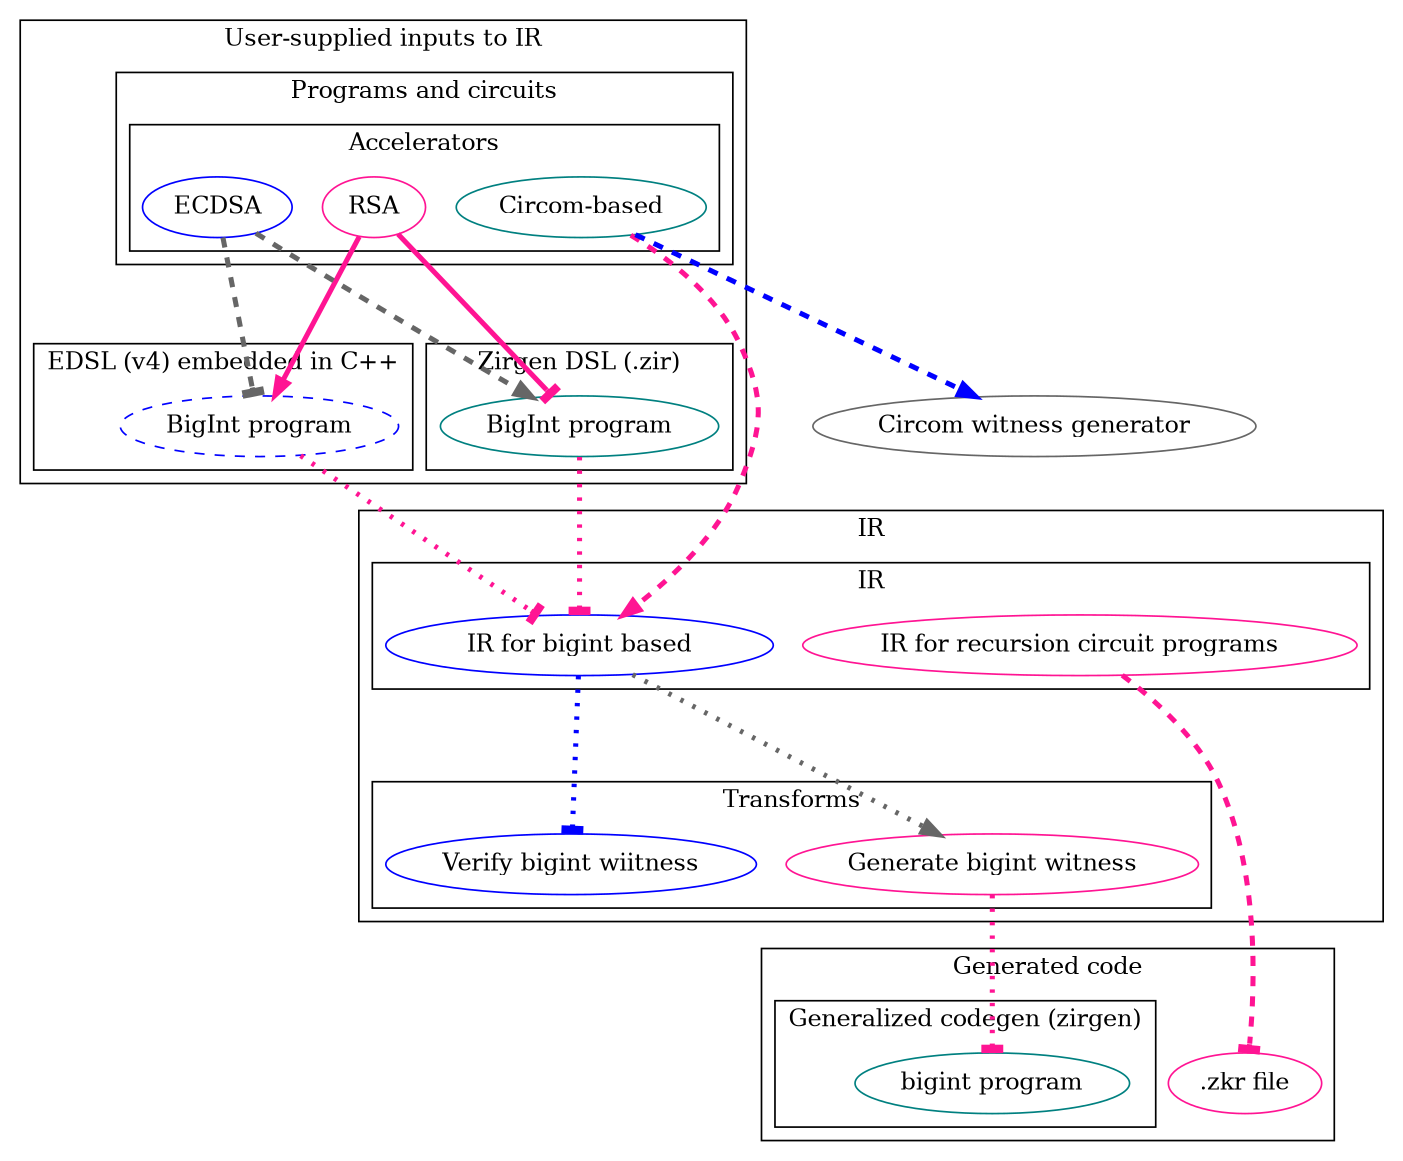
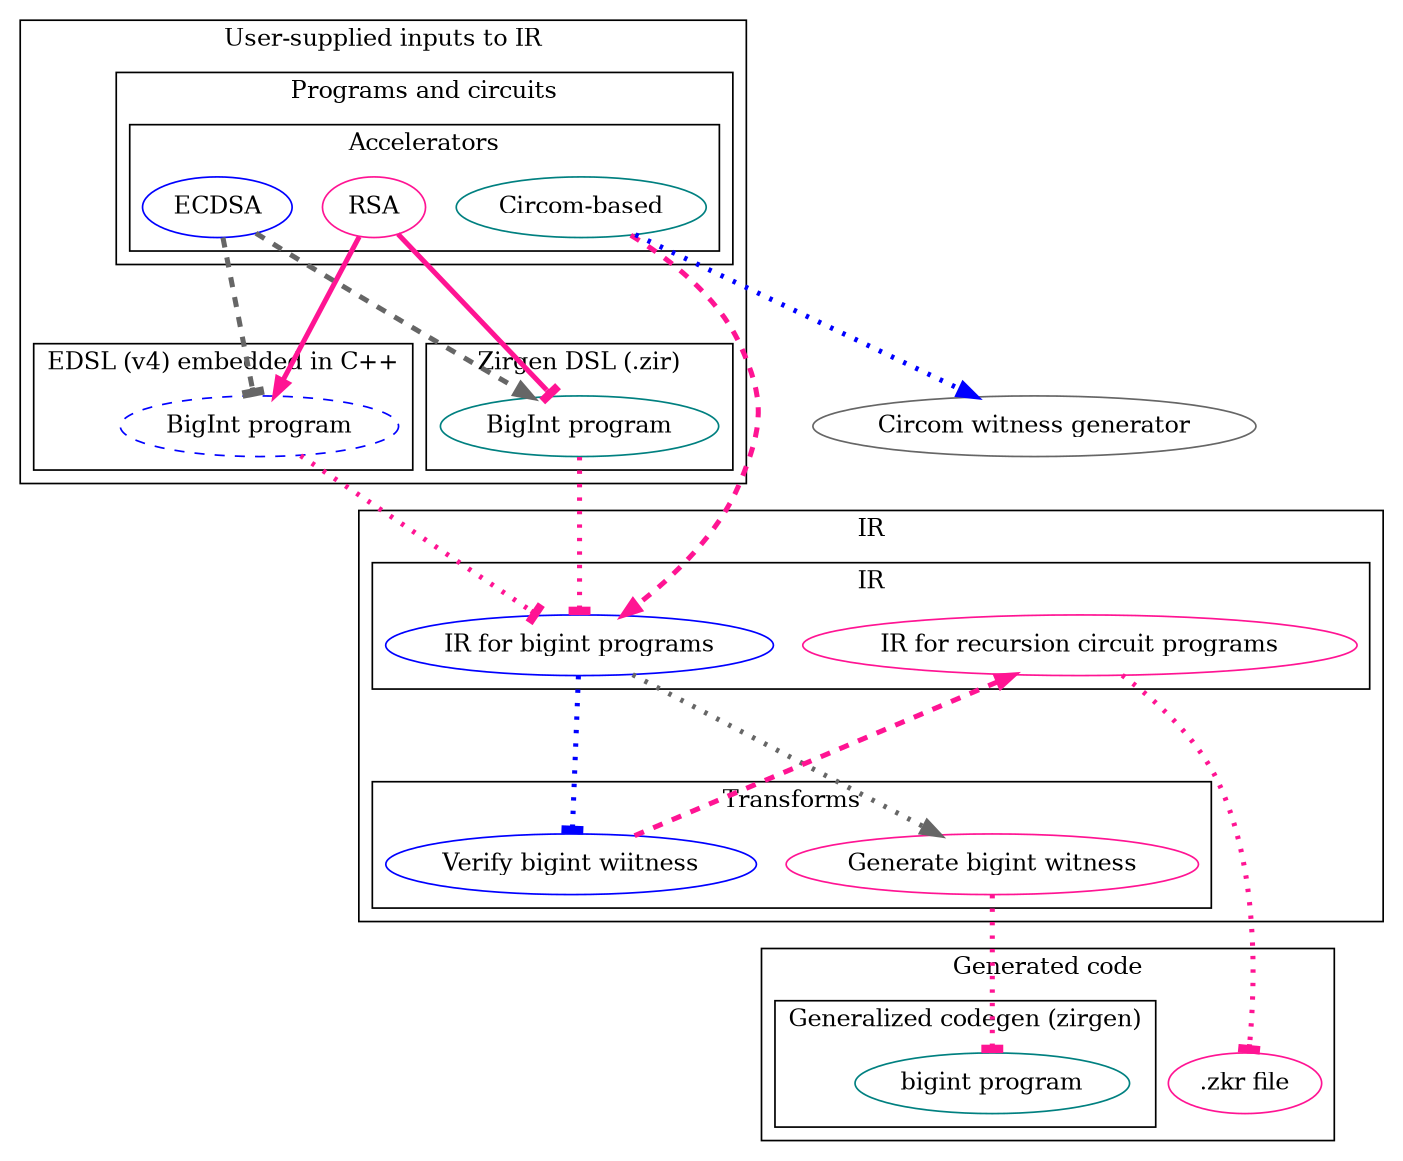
(798, 312) -> (798, 312)
(580, 645) -> (580, 645)
none -> (816, 759)
(1238, 839) -> (1238, 839)
